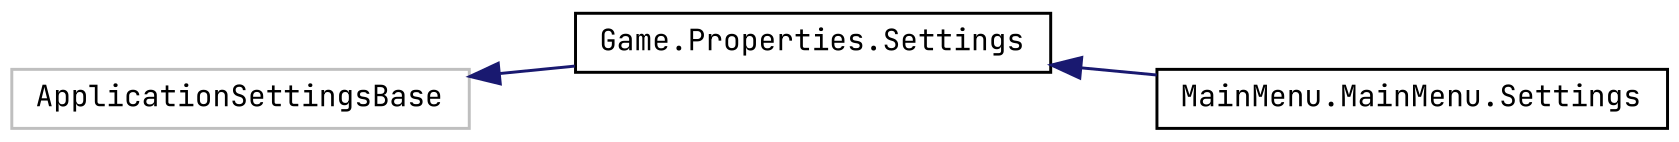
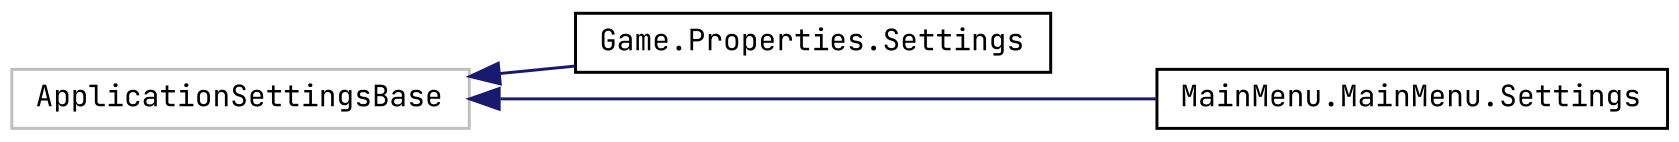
(1119, 71) -> (828, 99)
